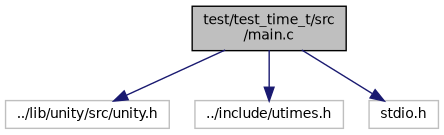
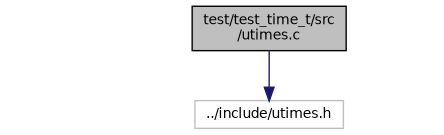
(269, 28) -> (269, 28)
(87, 114) -> none
(404, 114) -> none
